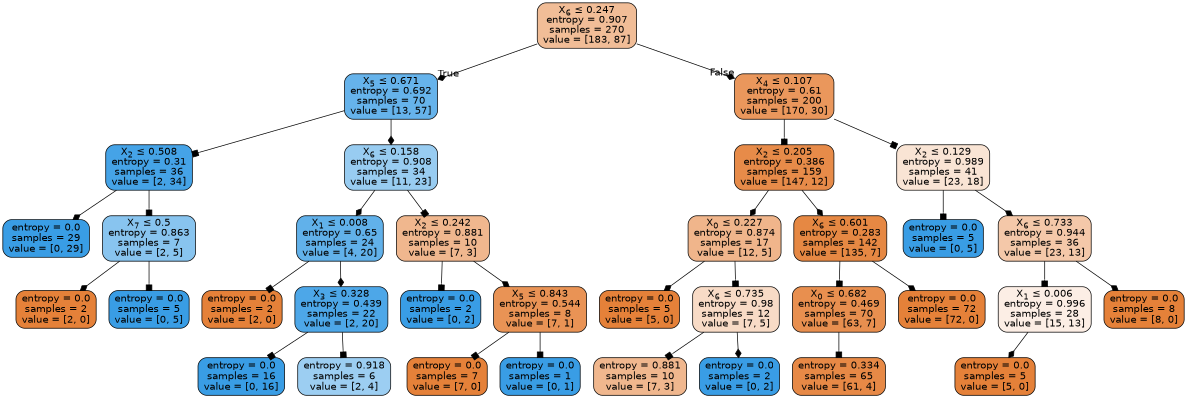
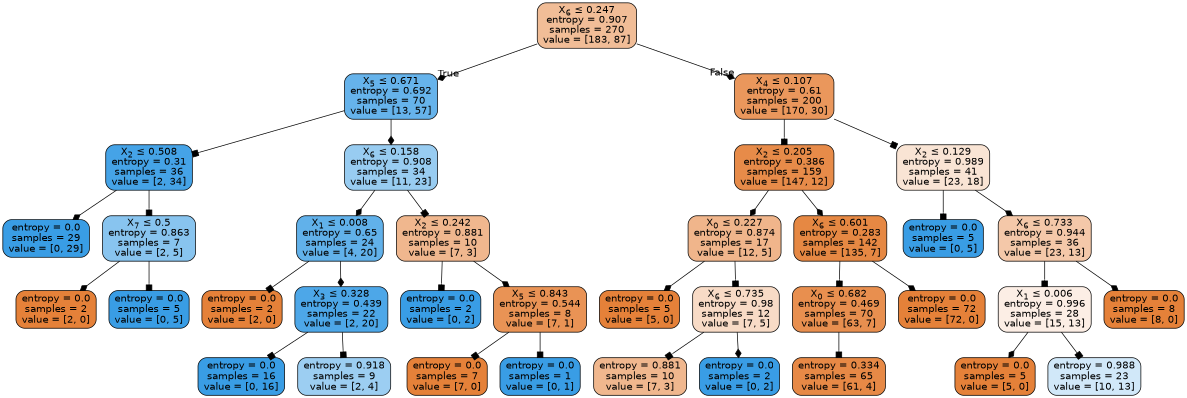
(344, 376) -> (344, 376)
none -> (1094, 377)
